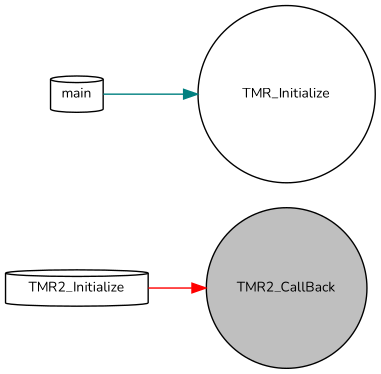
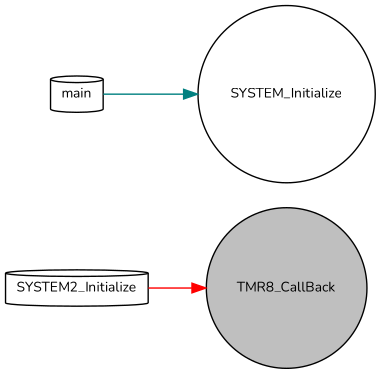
(287, 94) -> (287, 94)
(77, 288) -> (77, 288)
(287, 288) -> (287, 288)
